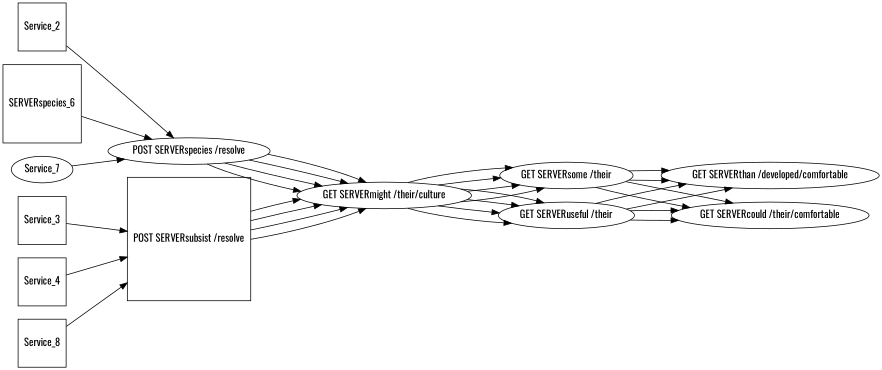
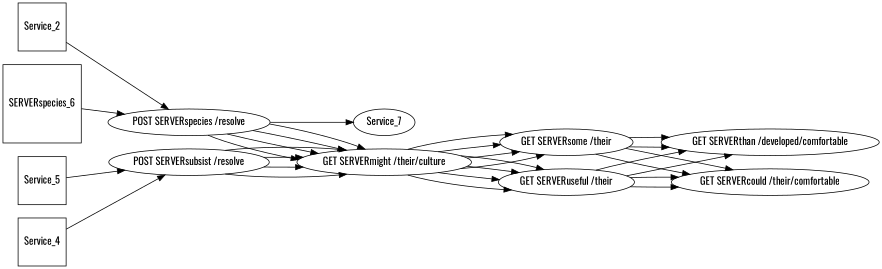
(94, 163) -> (308, 122)
(42, 221) -> (42, 181)
(189, 239) -> (189, 162)
(42, 343) -> none
